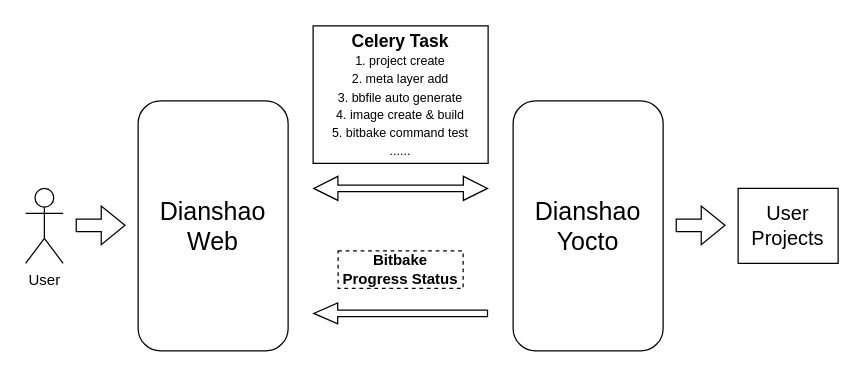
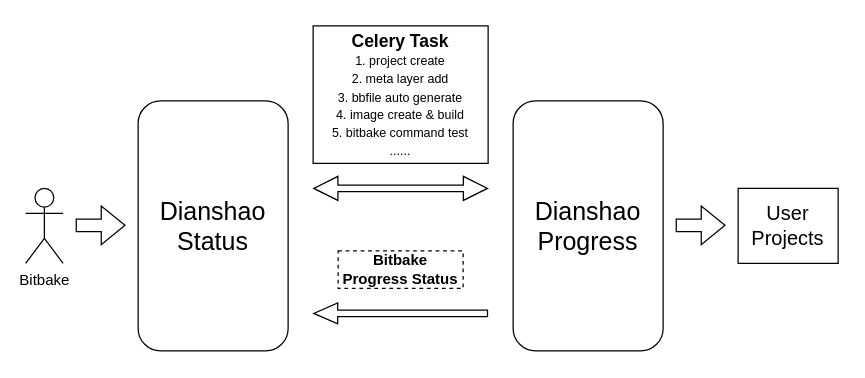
(213, 226) -> (213, 226)
(588, 226) -> (588, 226)
(45, 281) -> (45, 281)
